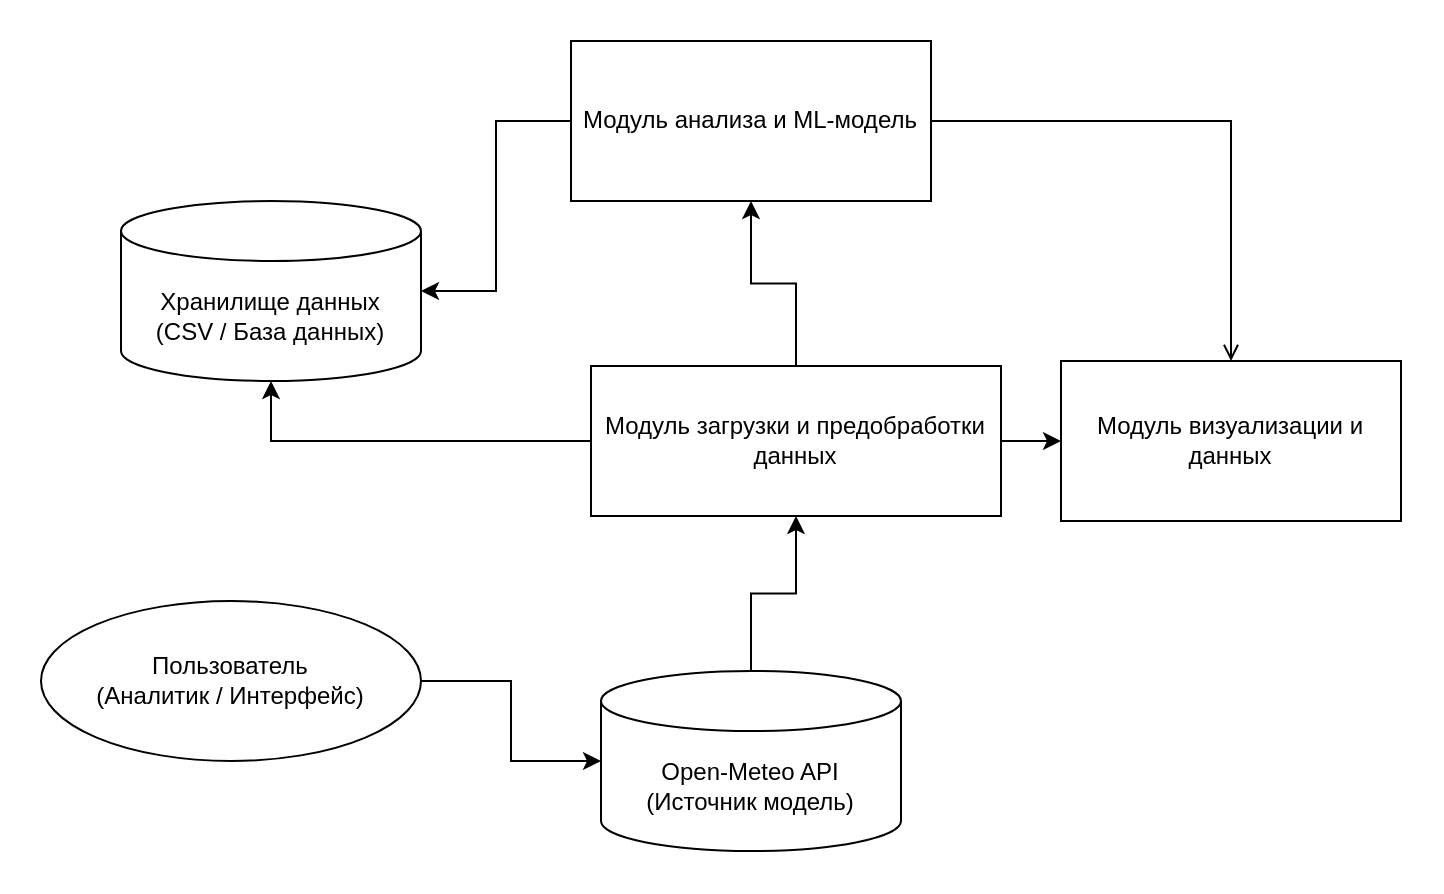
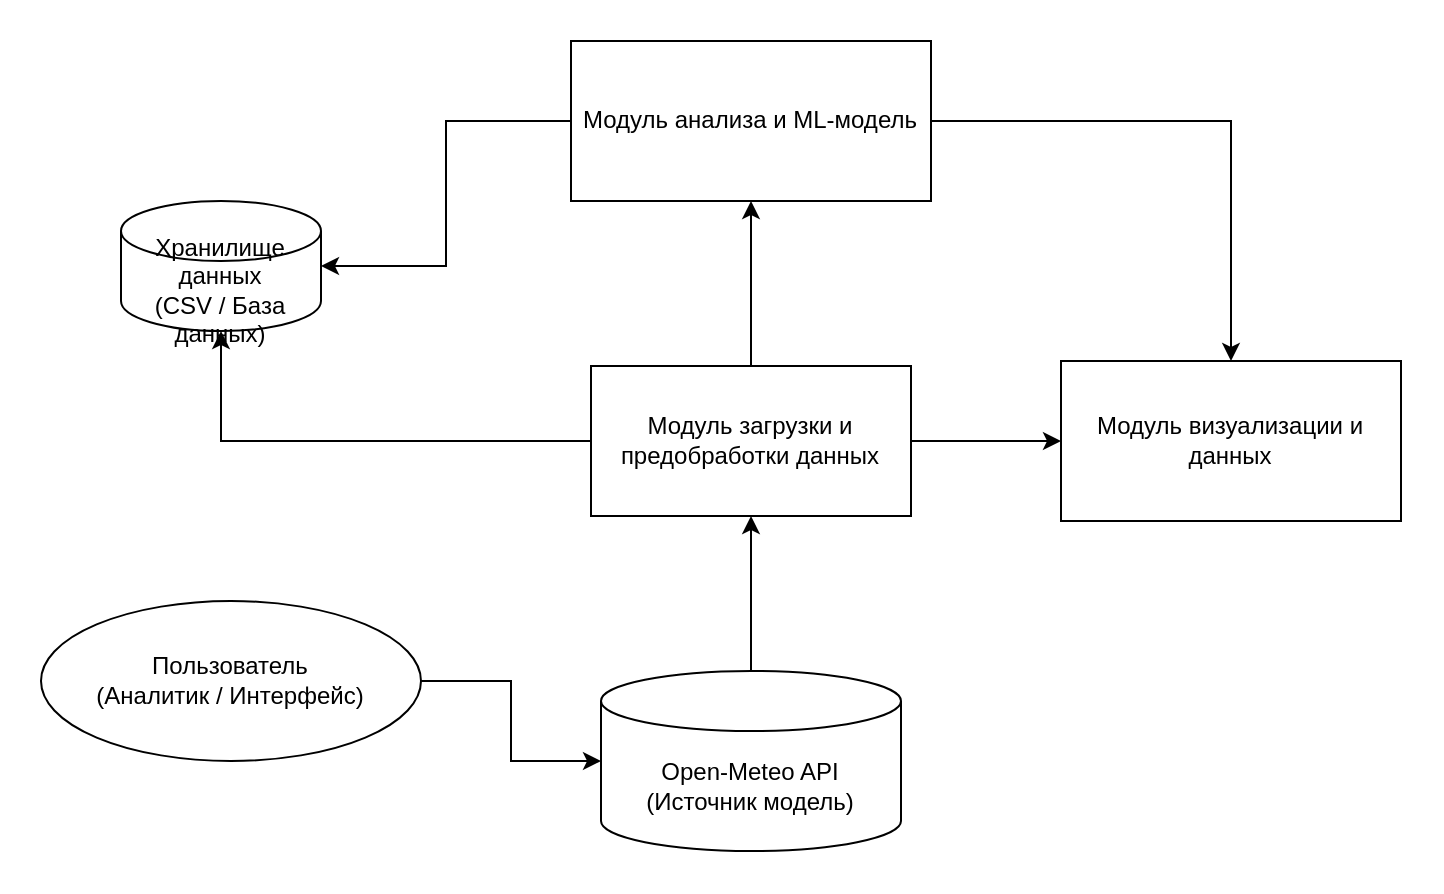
(271, 291) -> (221, 266)
(1231, 349) -> (1231, 346)
(796, 441) -> (751, 441)
